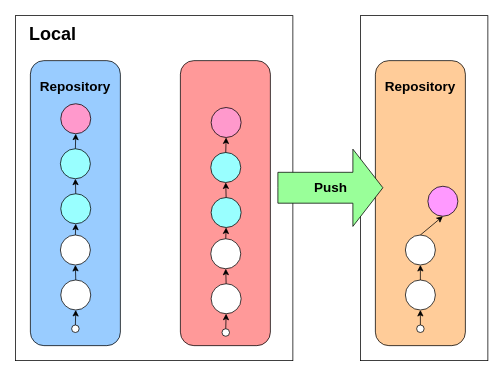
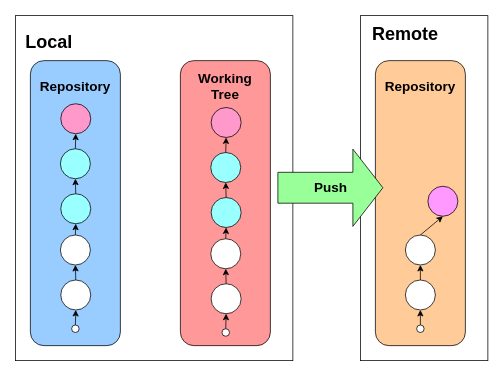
(53, 34) -> (49, 42)
none -> (405, 34)
none -> (225, 87)
